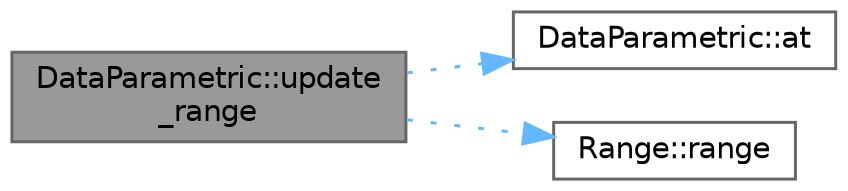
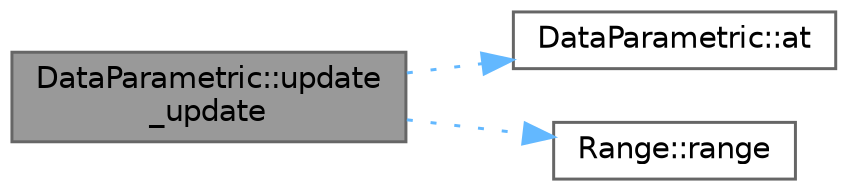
(209, 97) -> (209, 97)
